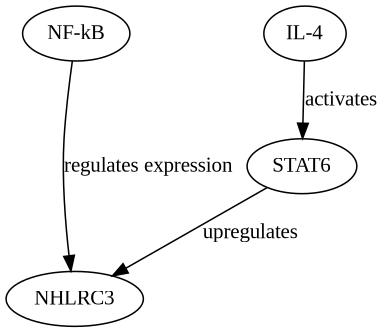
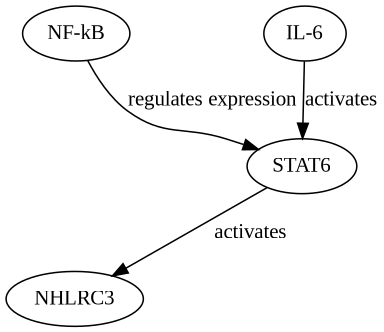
(305, 34) -> (305, 34)
(63, 158) -> (153, 125)
(251, 233) -> (251, 233)
